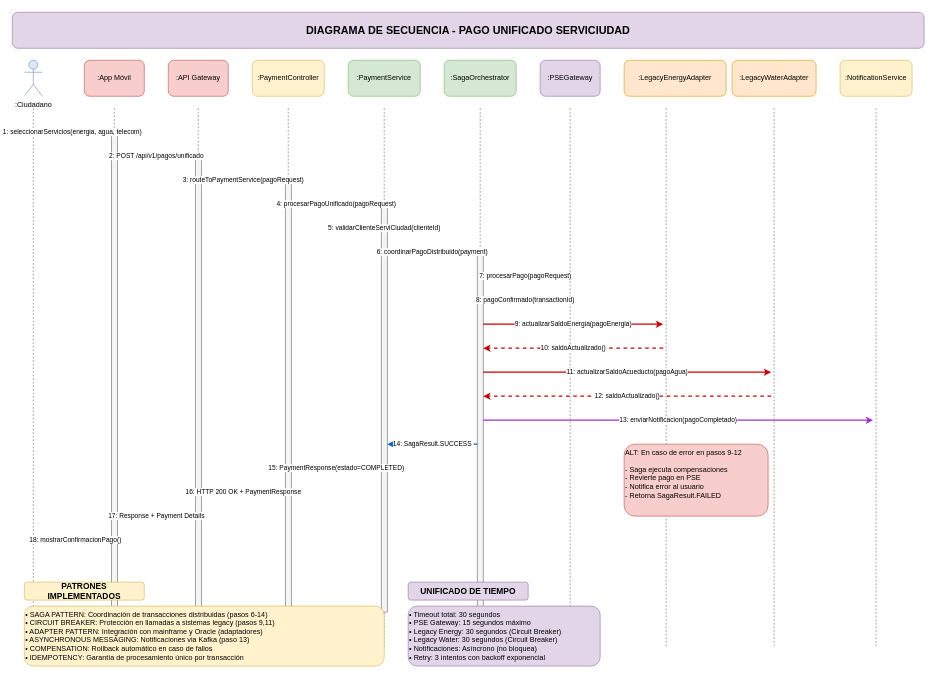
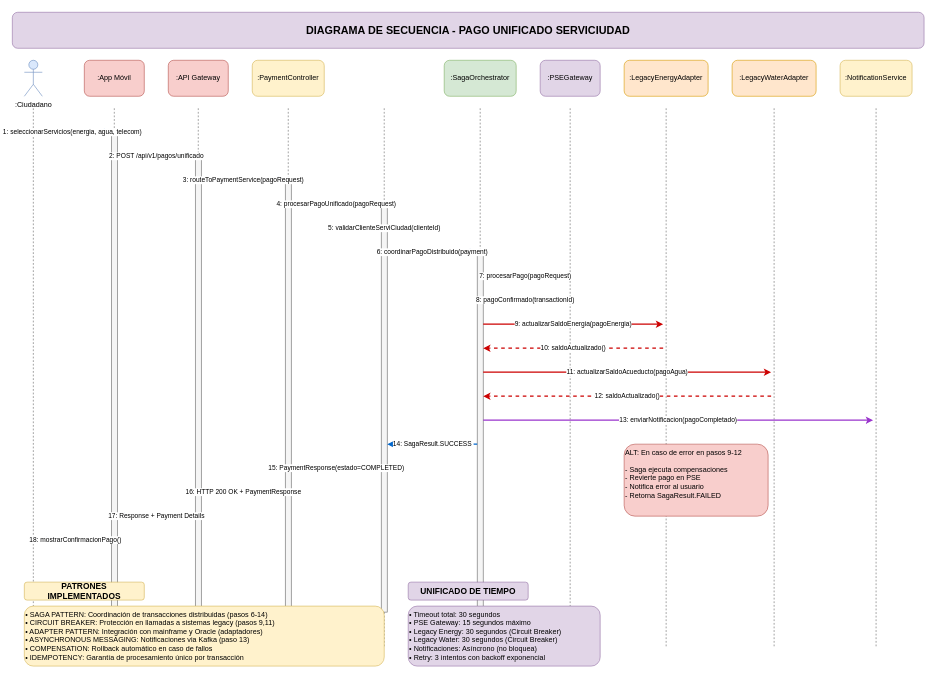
(384, 78) -> none
(675, 78) -> (666, 78)
